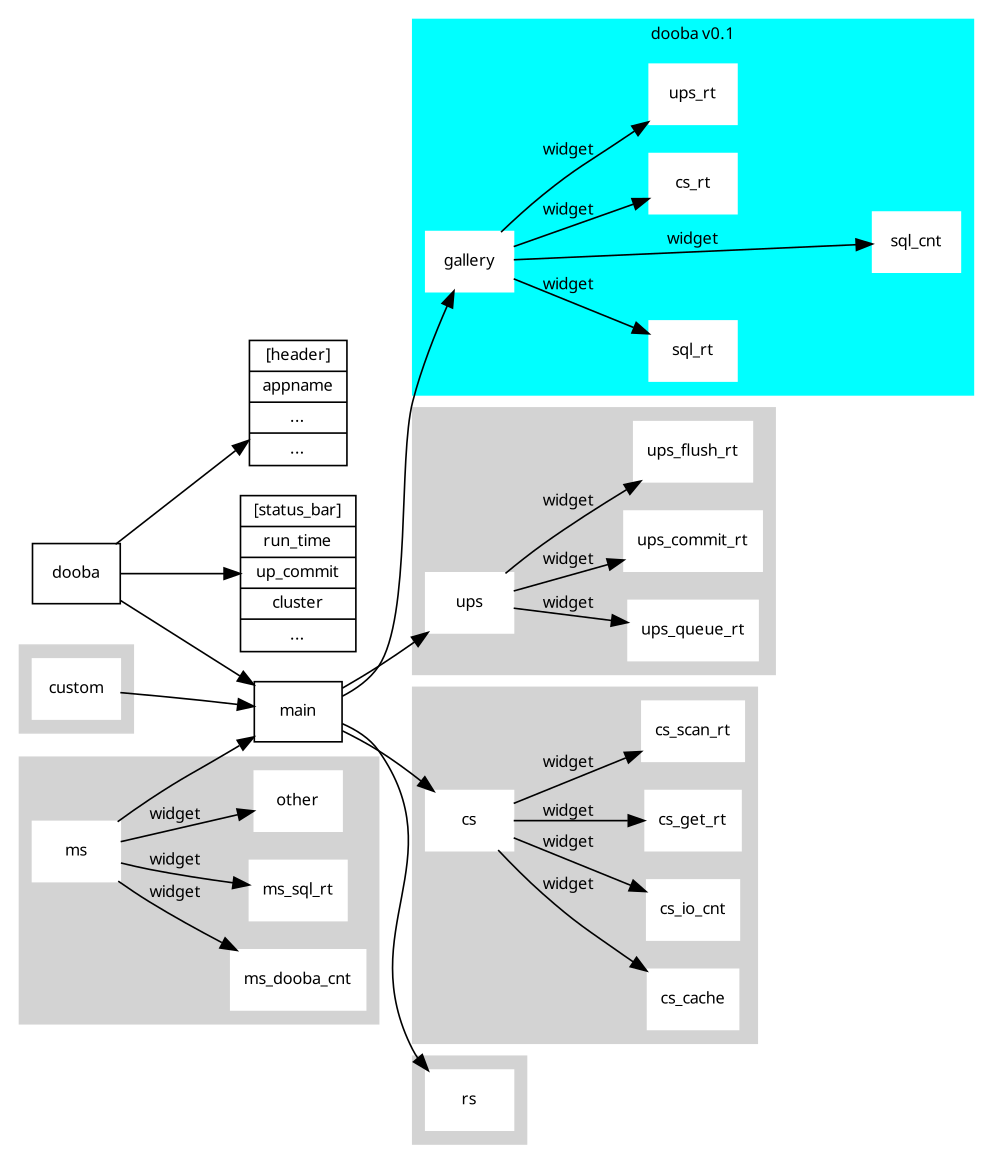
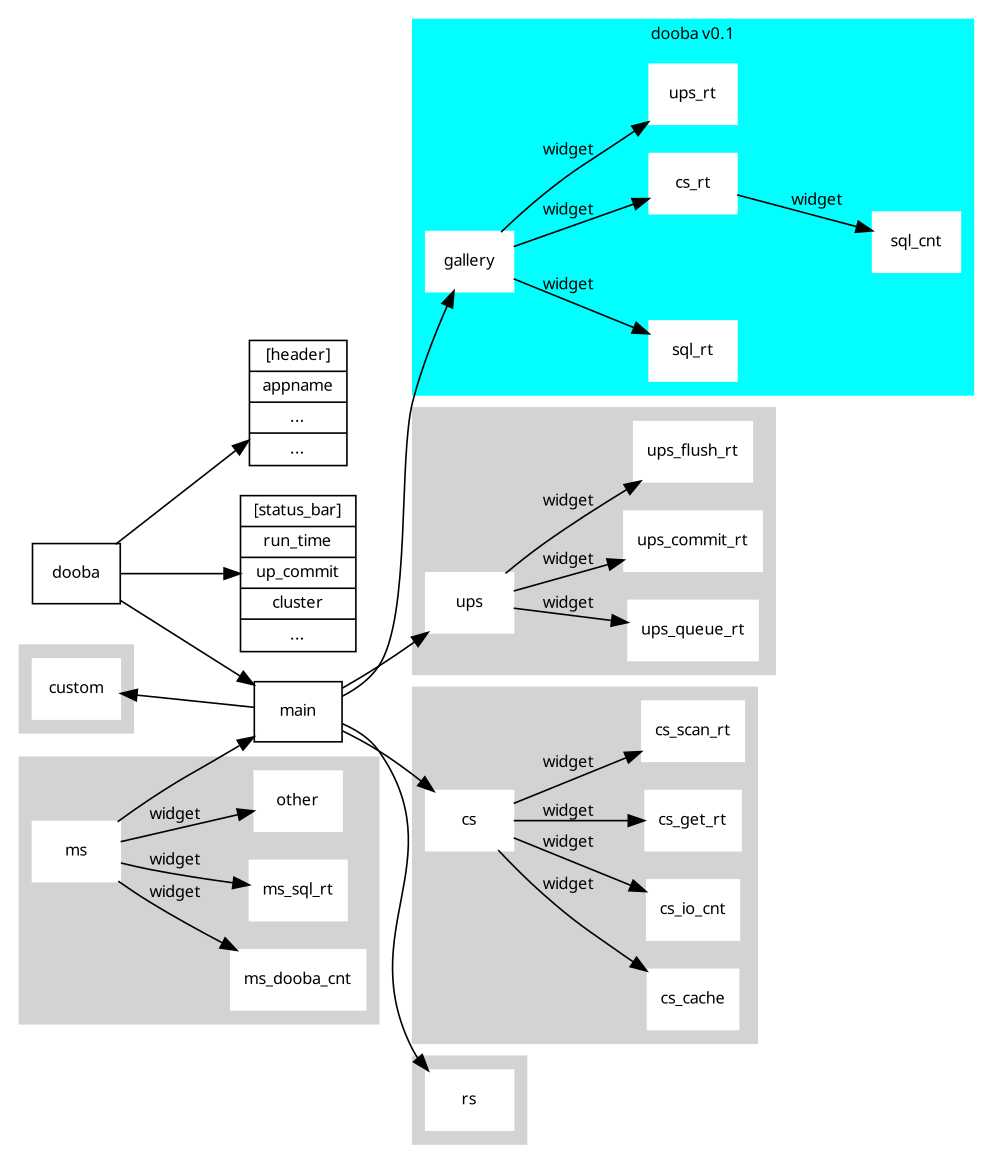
(685, 252) -> (797, 211)
(179, 698) -> (195, 701)
